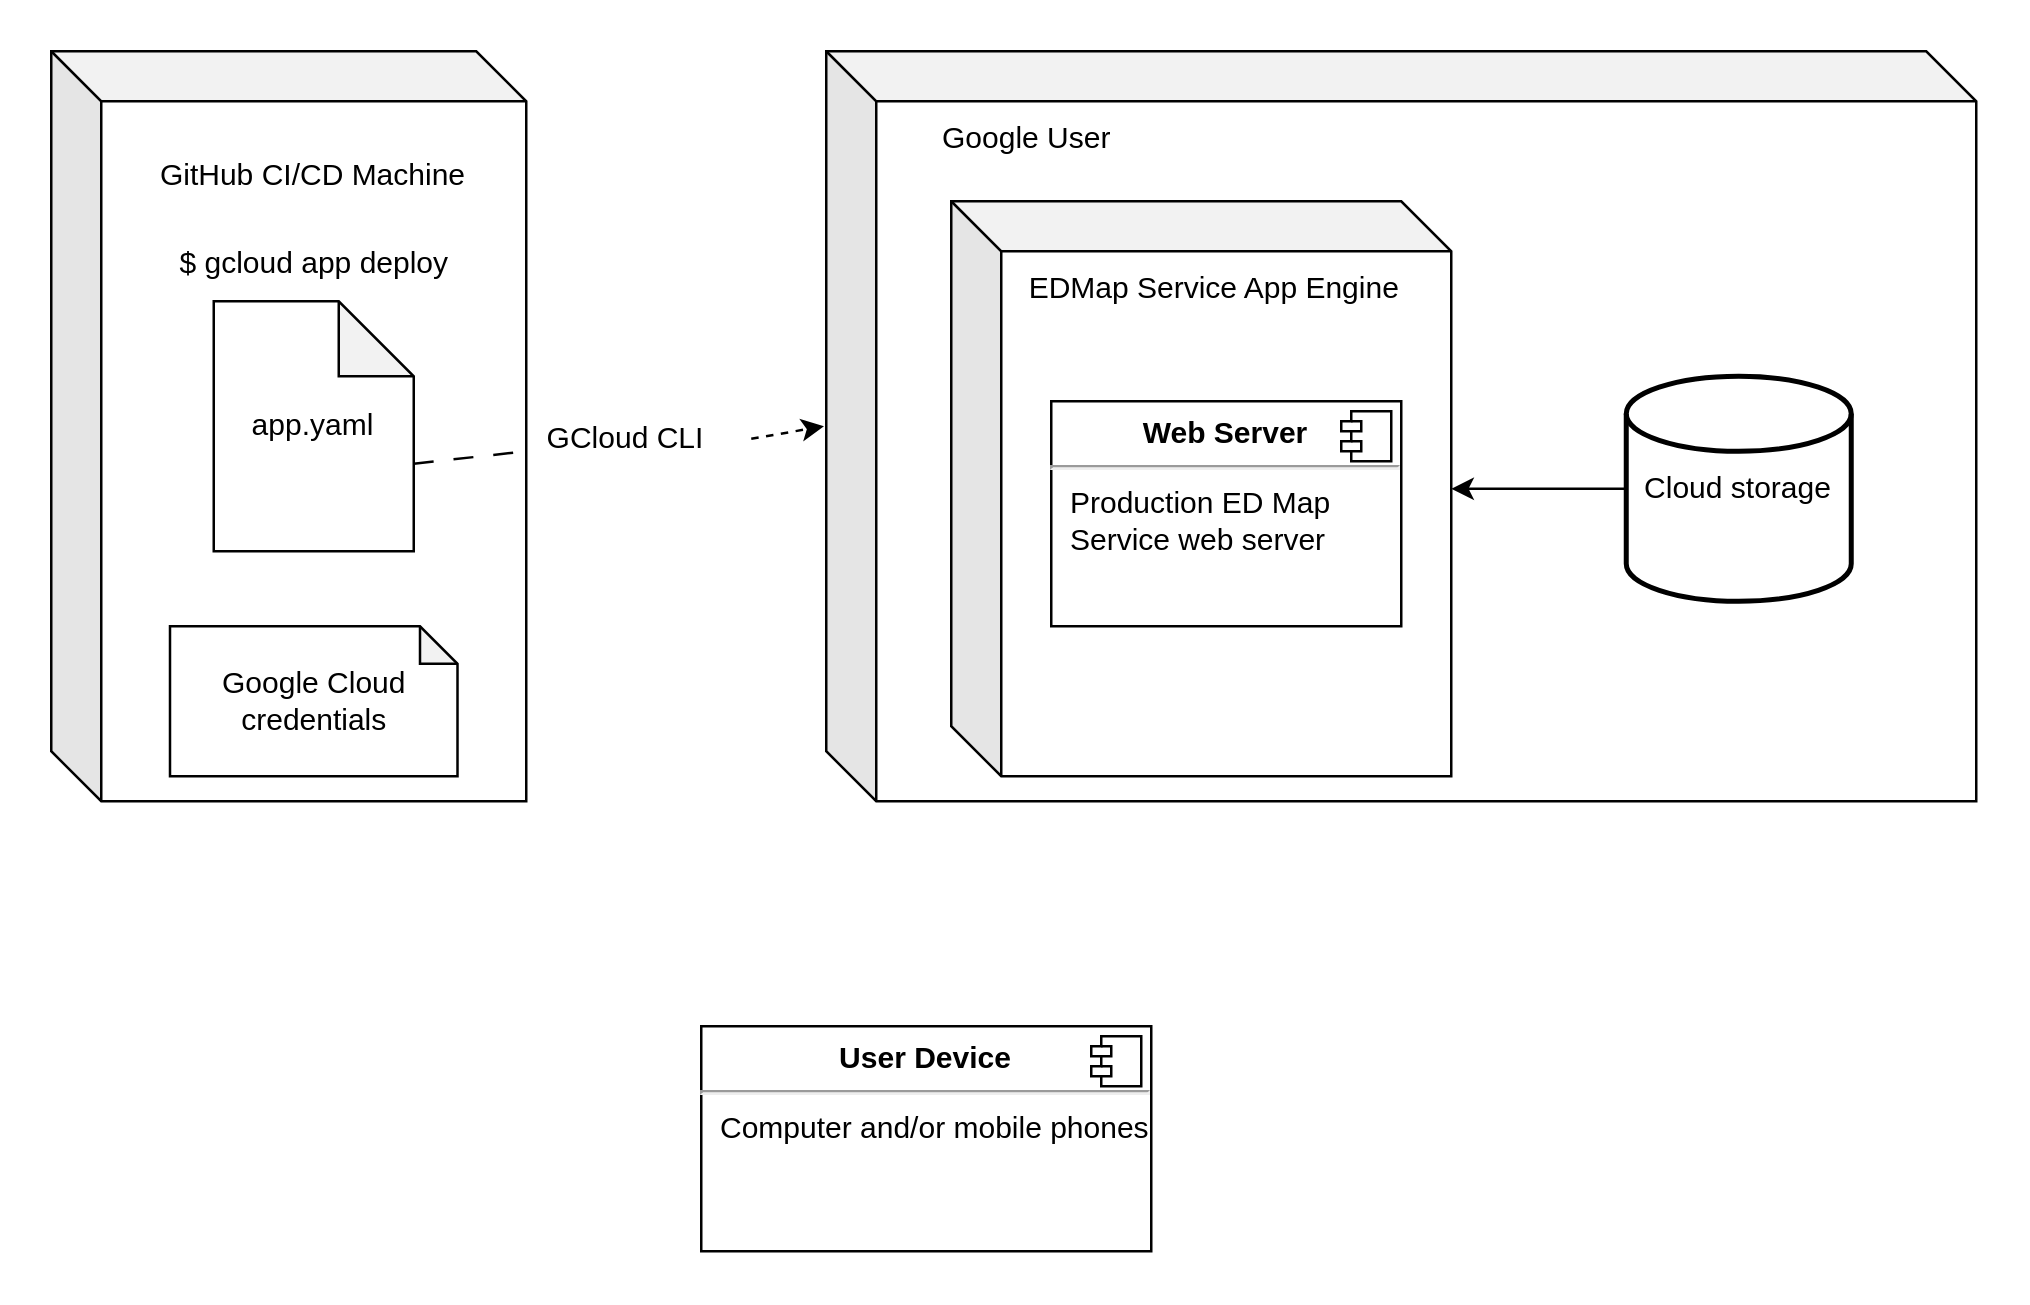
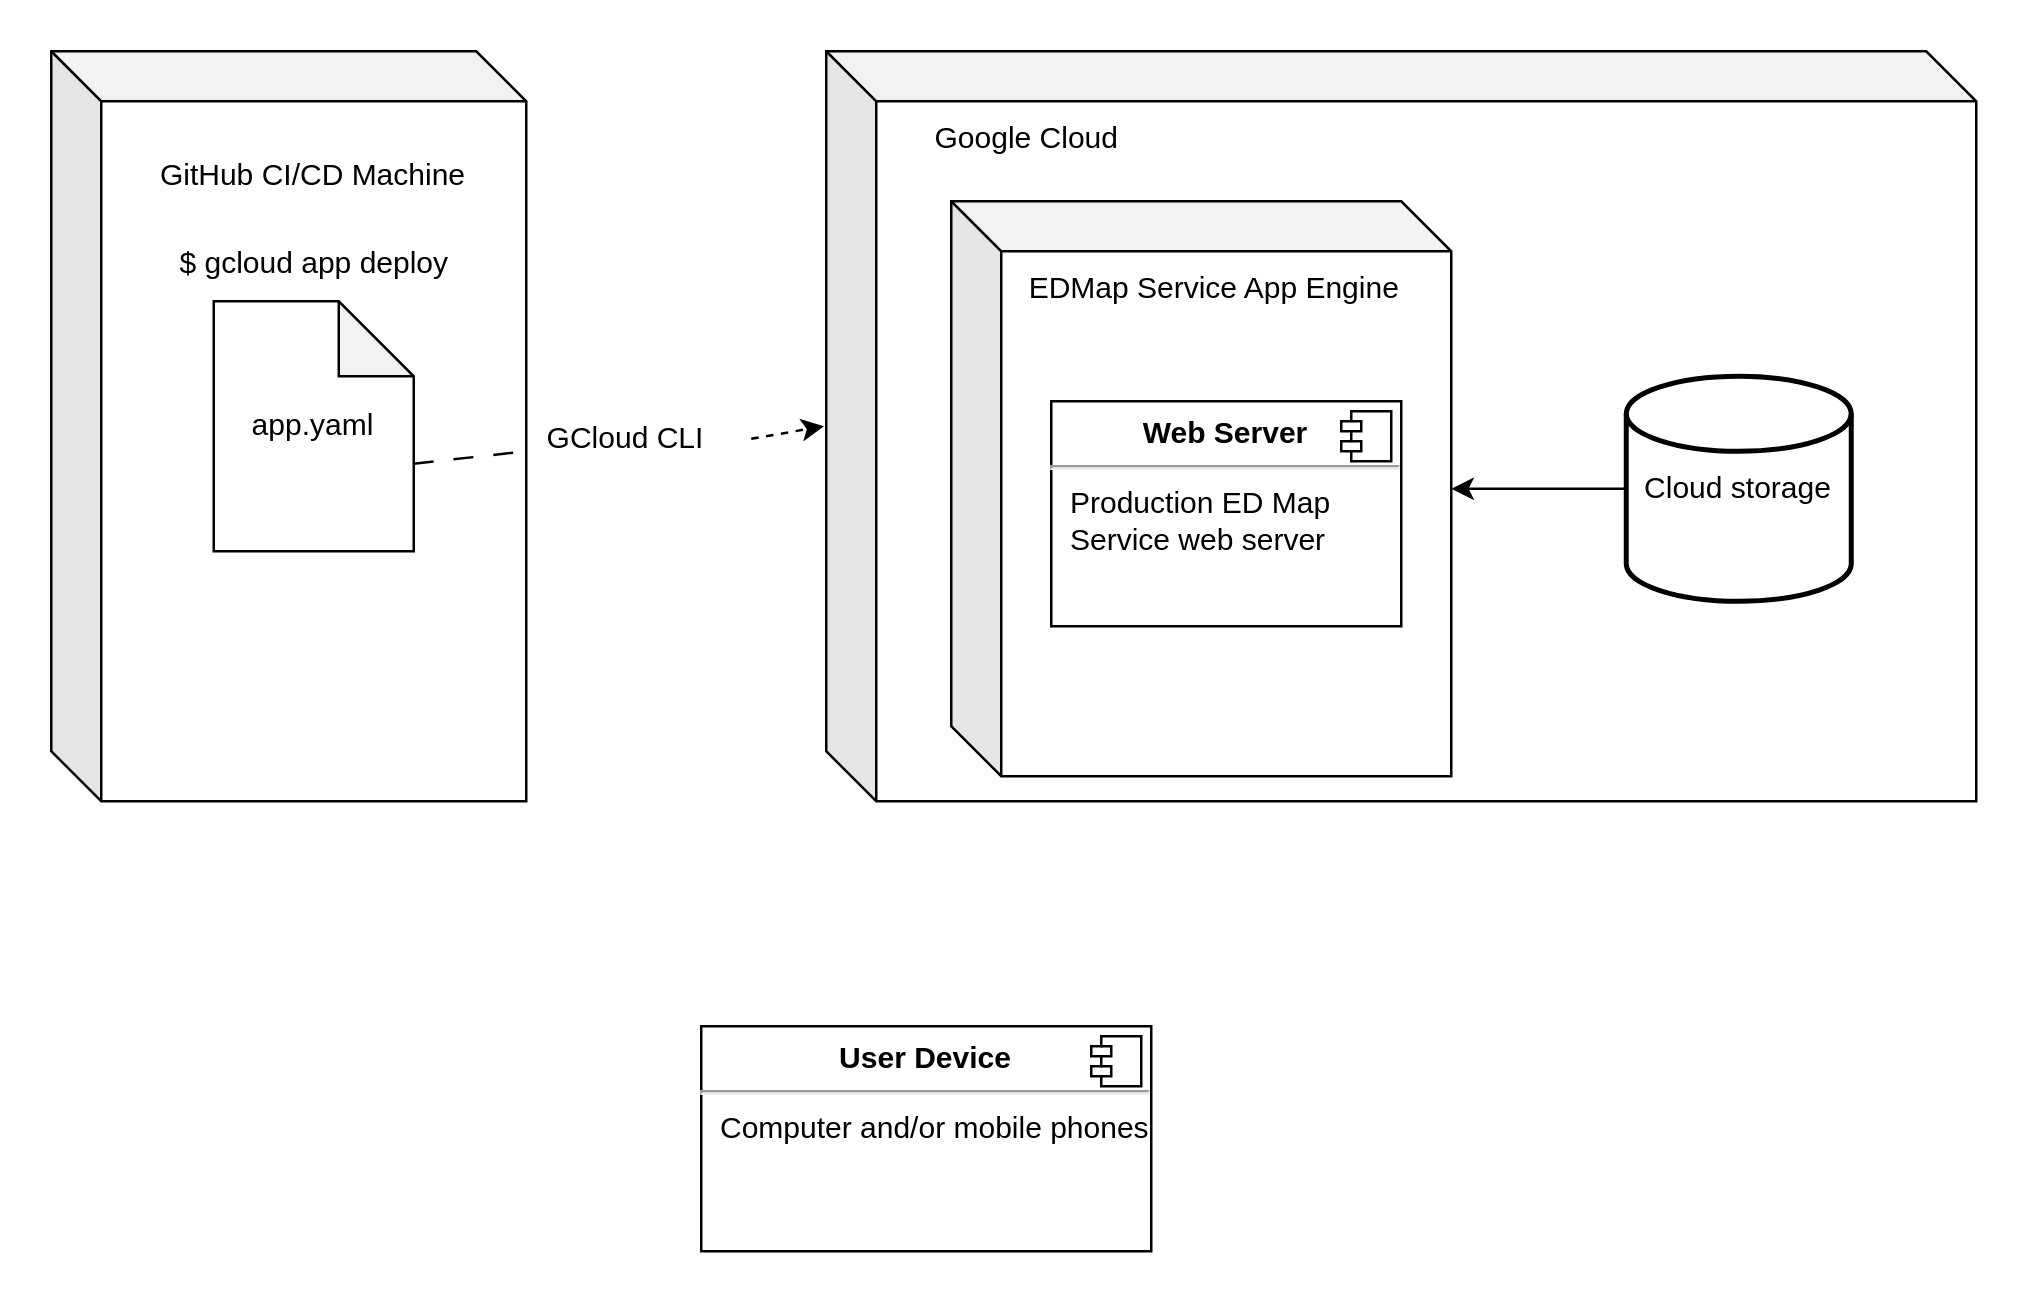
(1028, 139) -> (1028, 139)
(314, 701) -> none
